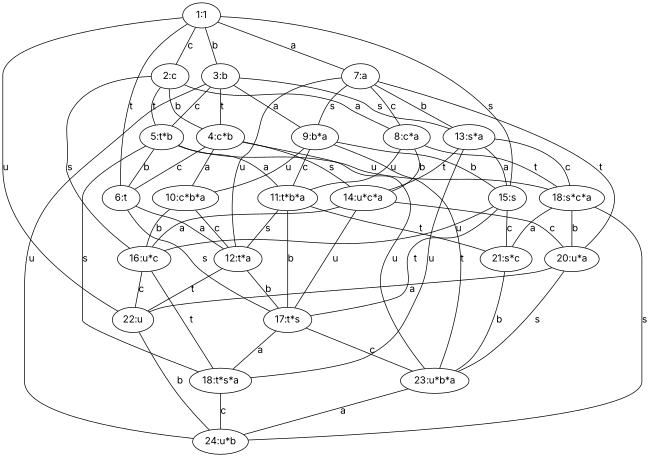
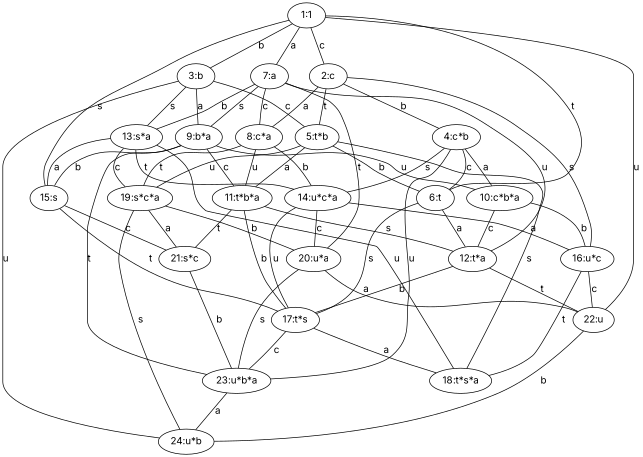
(220, 107) -> none
(572, 198) -> (140, 198)
(323, 243) -> none
(220, 411) -> none
